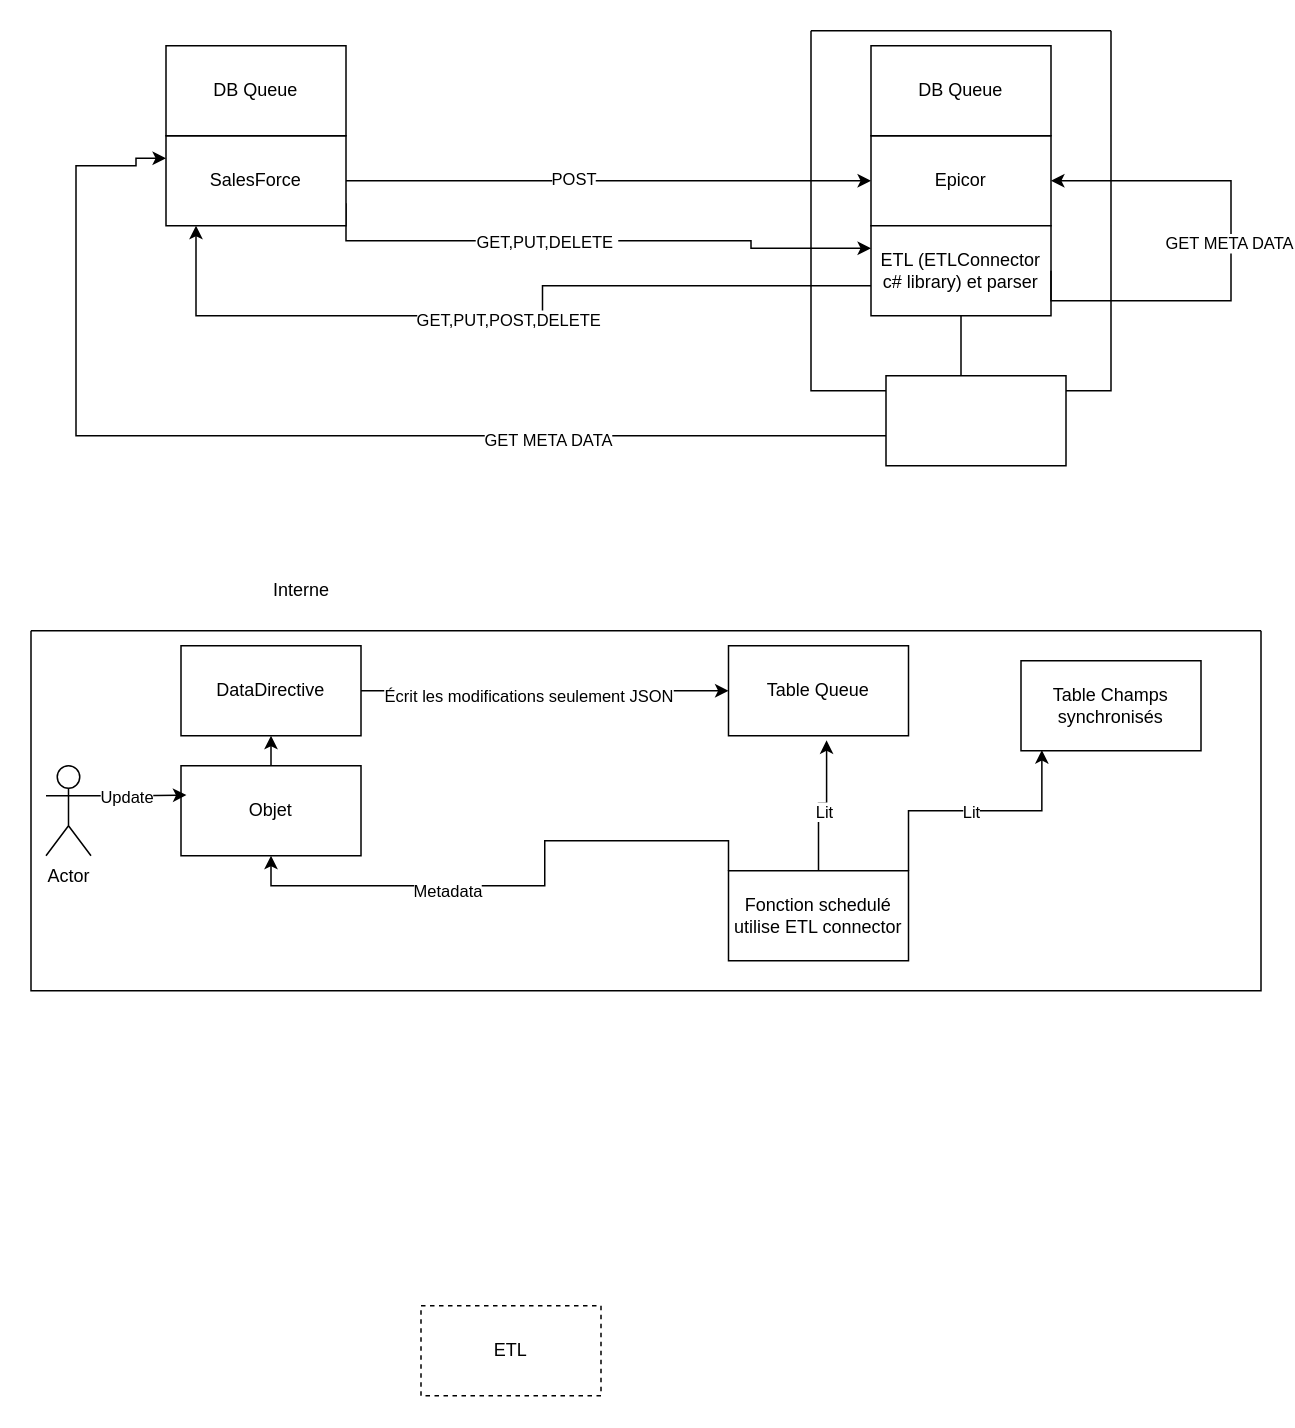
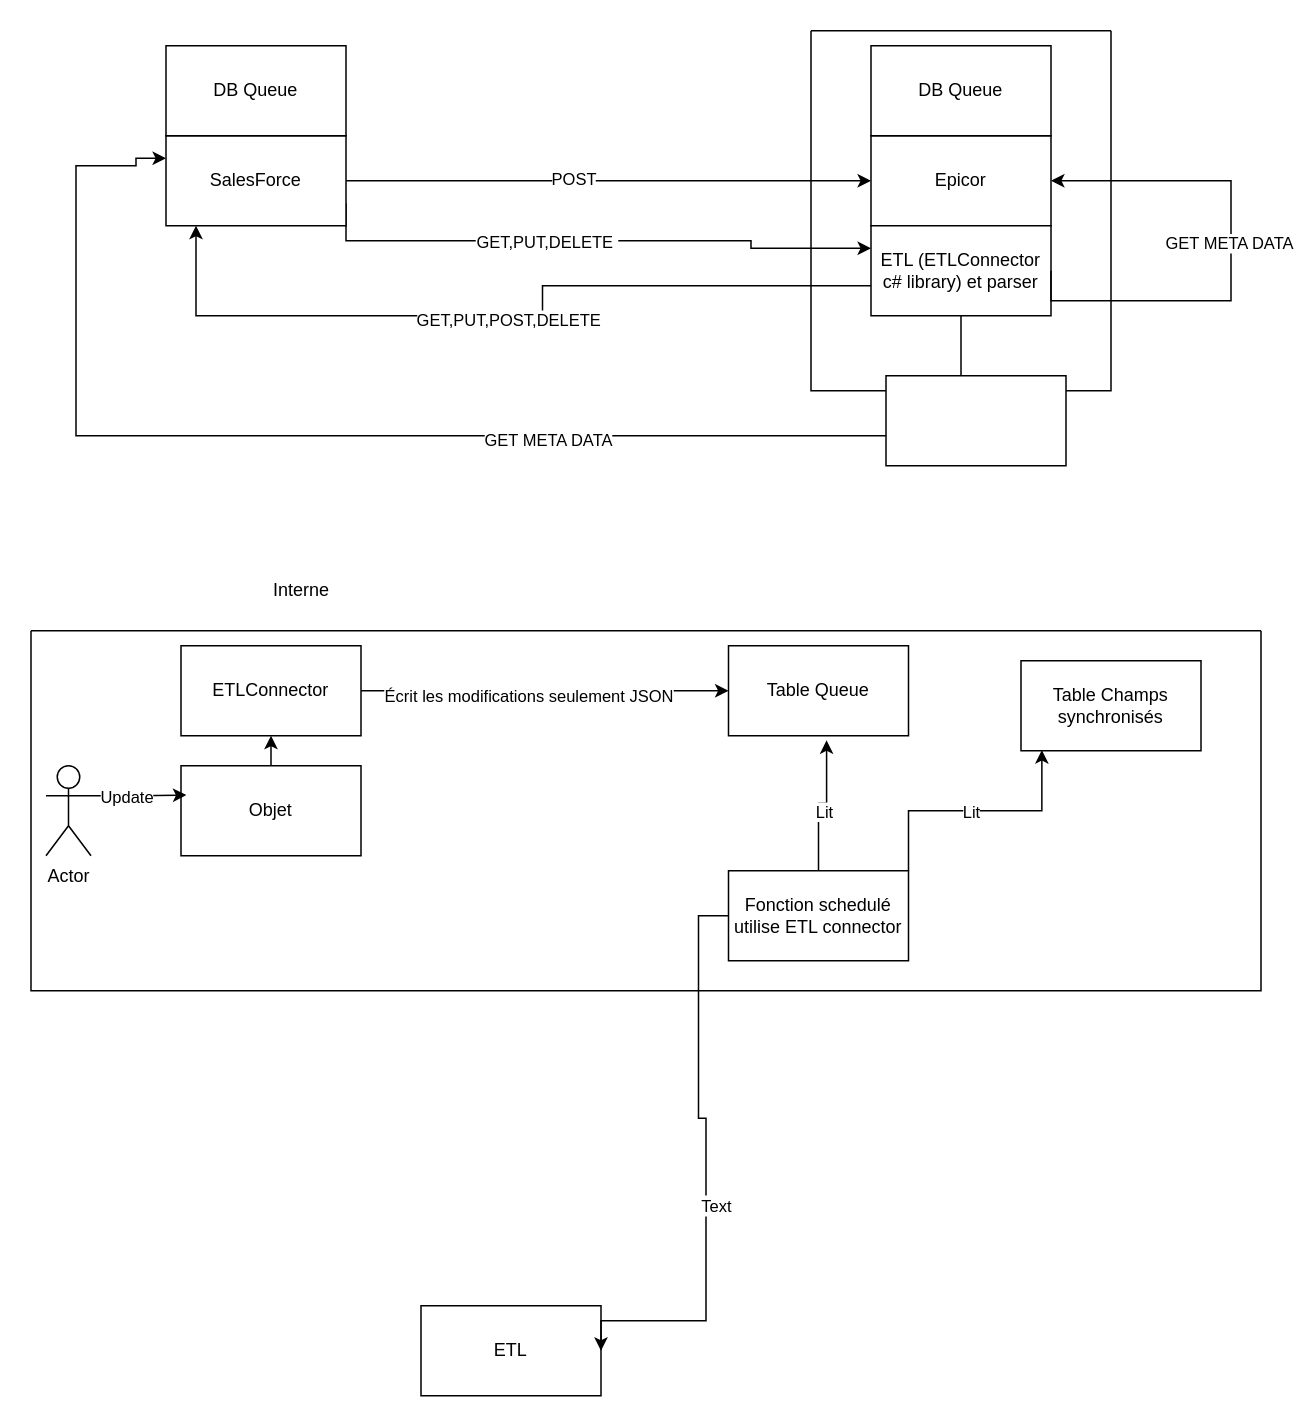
(271, 691) -> (271, 691)
(527, 886) -> none
none -> (706, 1162)
(511, 1351) -> (511, 1351)
